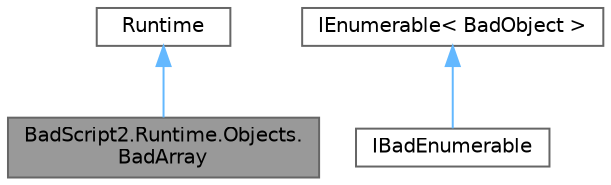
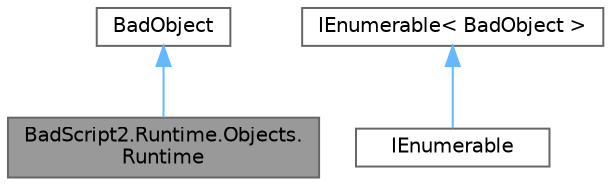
(164, 27) -> (164, 27)
(164, 148) -> (164, 148)
(453, 148) -> (453, 148)
